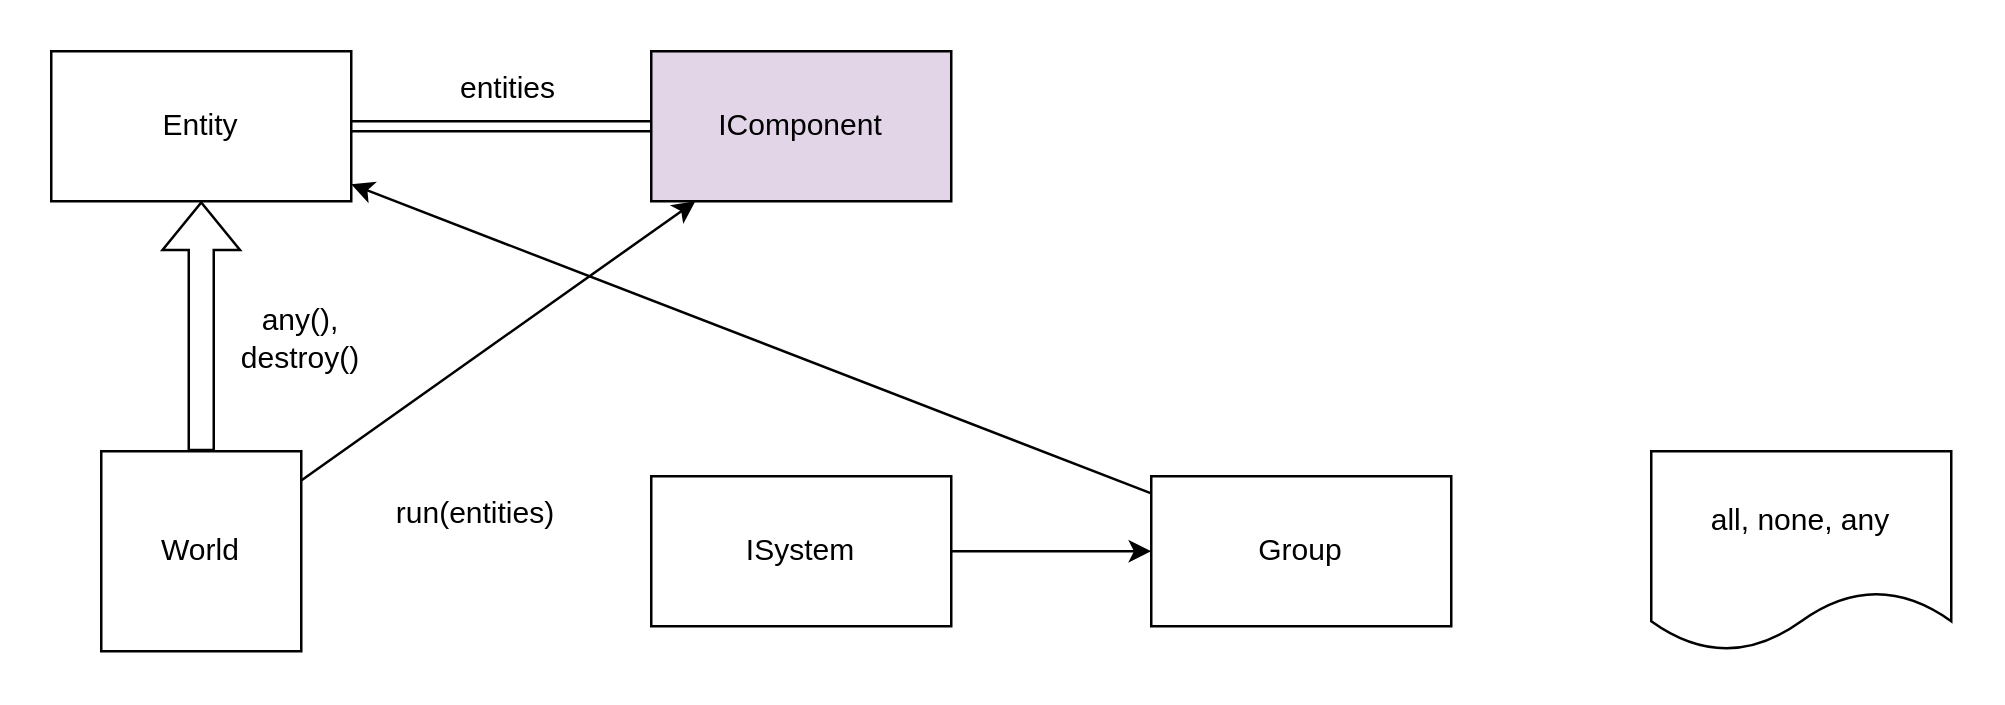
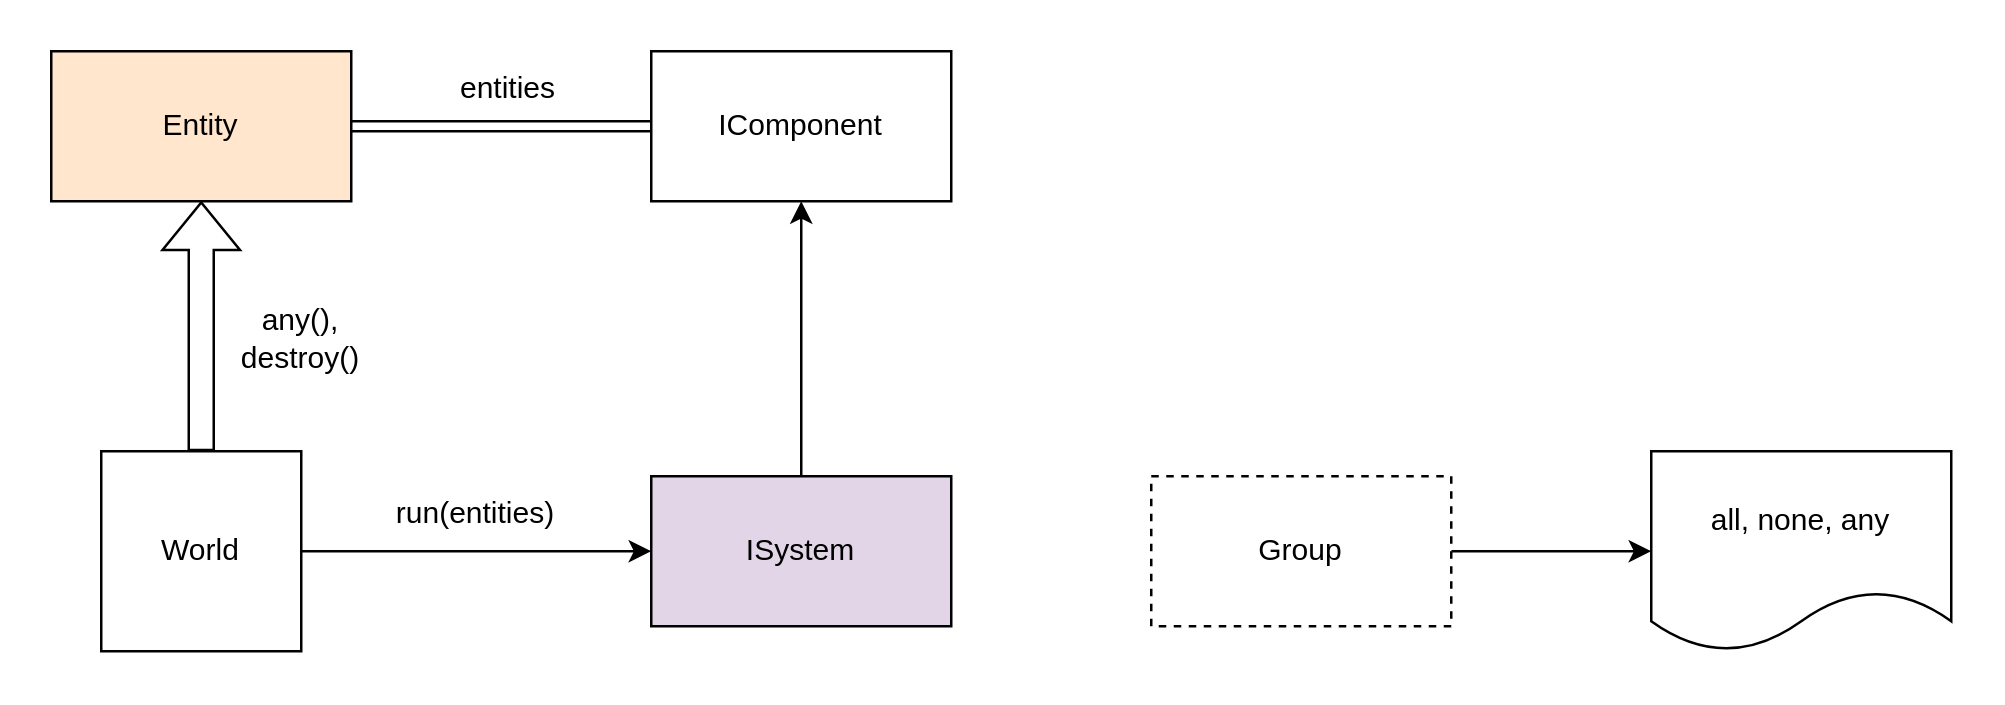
(201, 126) -> (201, 126)
(801, 126) -> (801, 126)
(443, 380) -> (468, 551)
(979, 427) -> (1543, 551)
(801, 551) -> (801, 551)
(1043, 551) -> (801, 285)
(1301, 551) -> (1301, 551)
